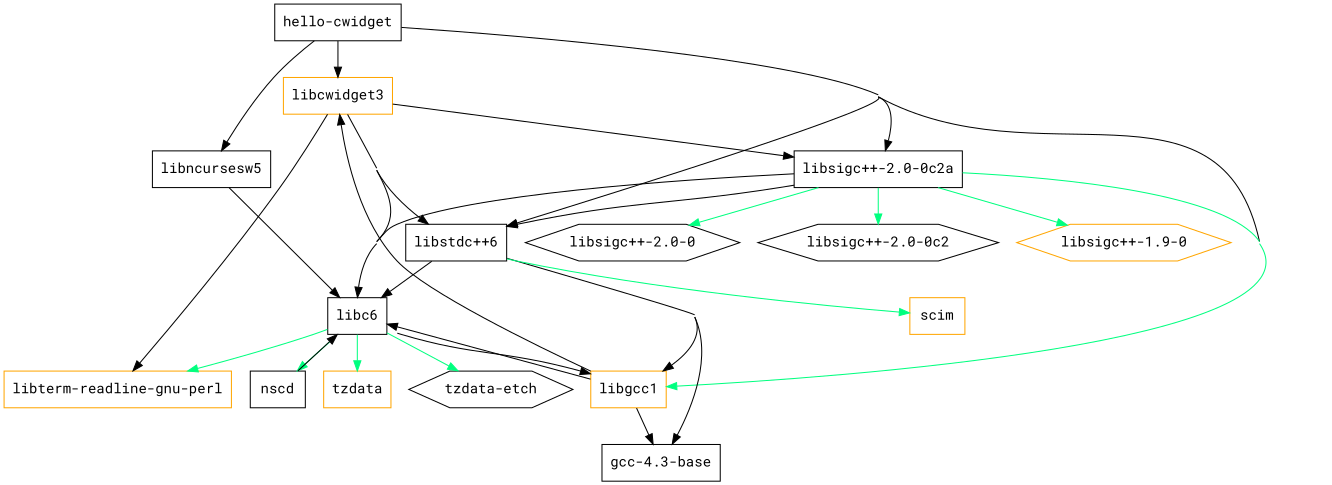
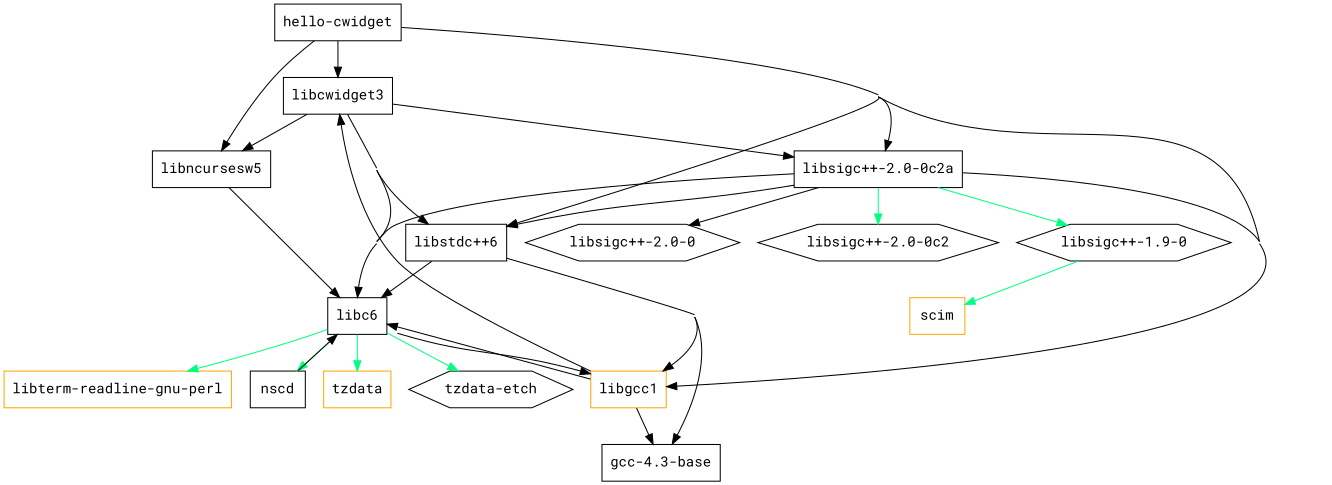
(338, 96) -> (338, 96)
(1117, 188) -> (1117, 188)
(759, 205) -> (759, 205)
(239, 242) -> (279, 130)
(1124, 243) -> (1124, 243)
(702, 291) -> (1026, 281)
